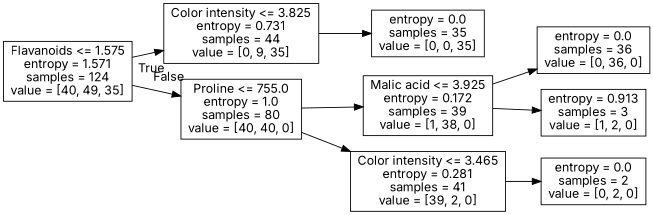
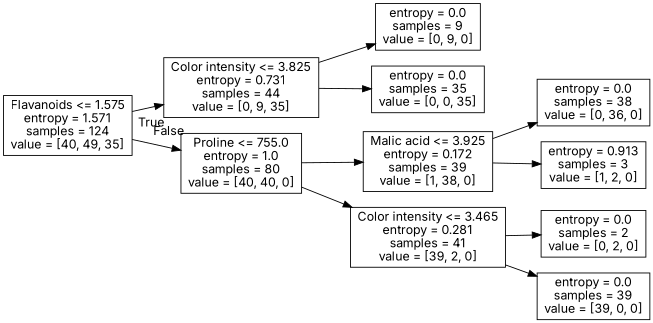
none -> (428, 27)
(593, 50) -> (593, 103)
none -> (593, 296)
